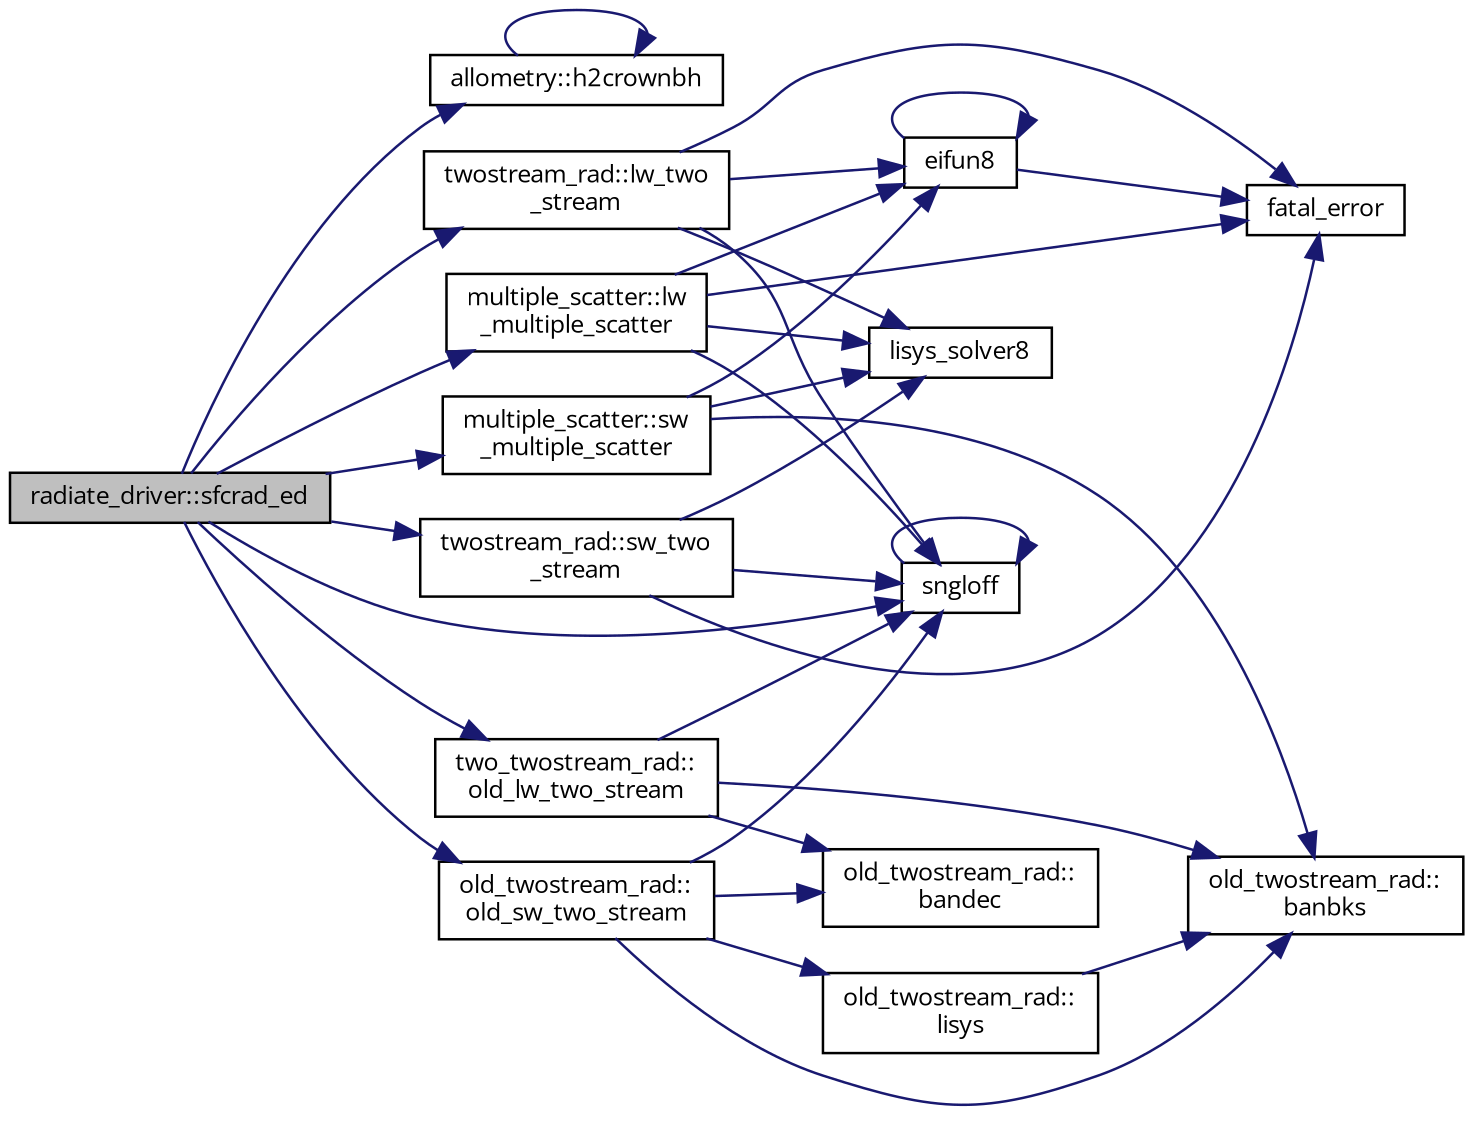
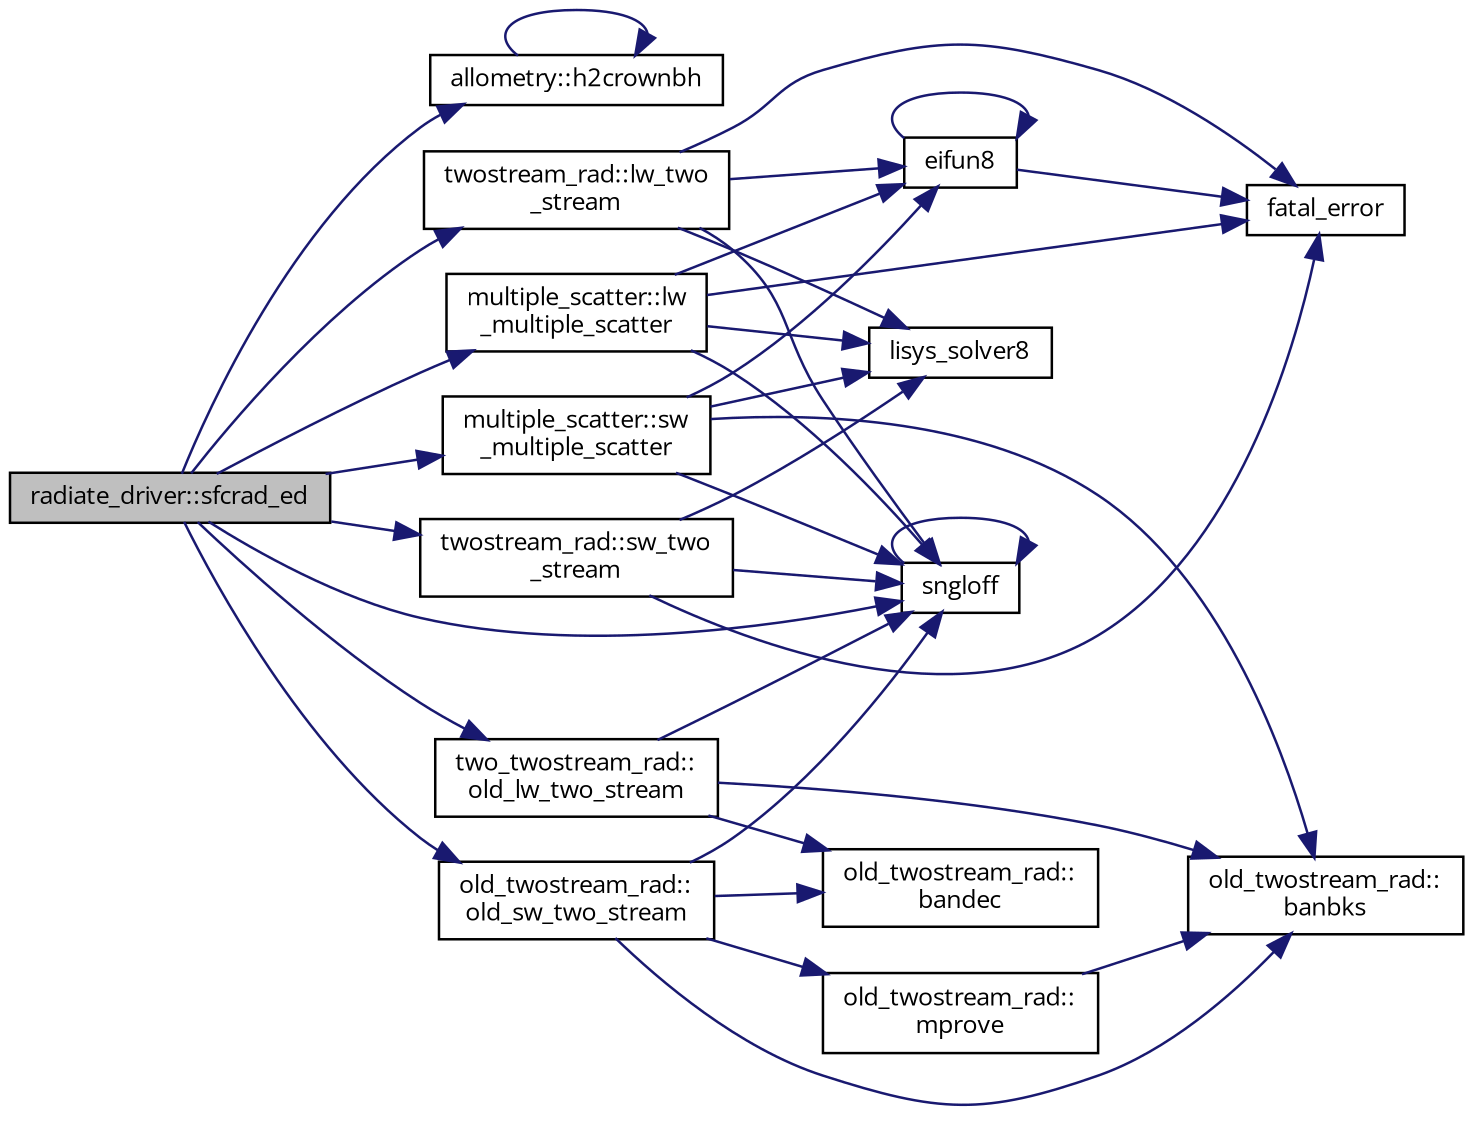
none -> (777, 513)
(961, 1013) -> (961, 1013)
